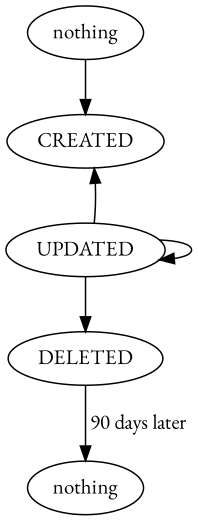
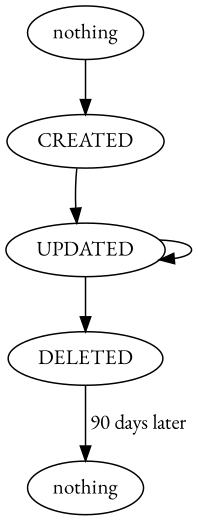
(95, 203) -> (76, 188)
